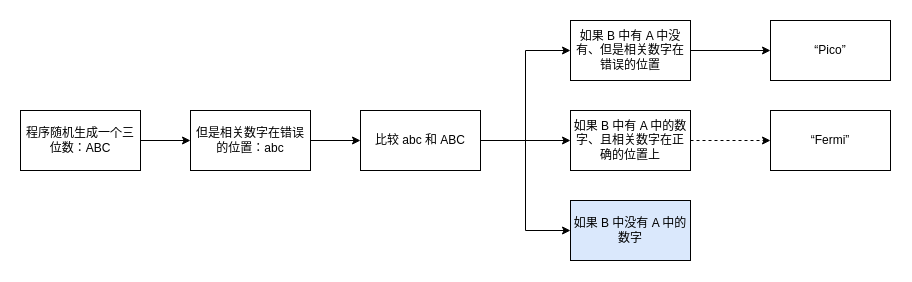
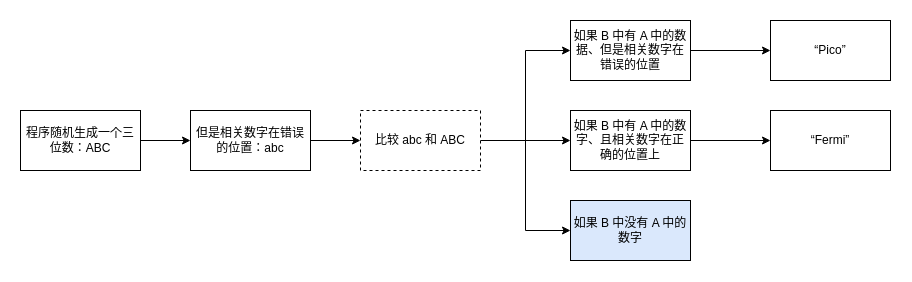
(631, 51) -> (631, 51)
(421, 141) -> (421, 141)
(728, 141) -> (728, 141)
